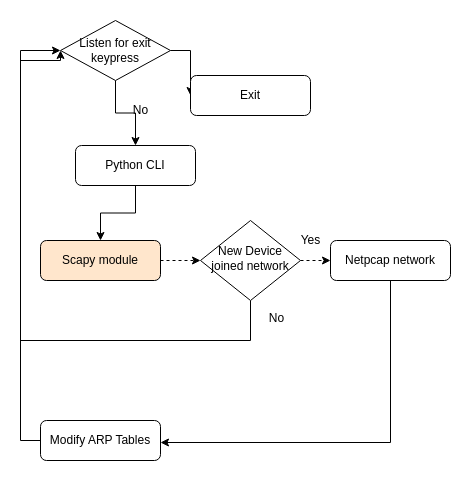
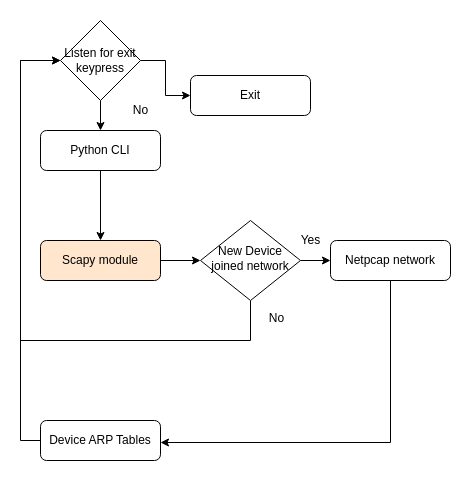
(116, 51) -> (101, 61)
(136, 166) -> (101, 151)
(177, 261) -> (177, 261)
(313, 261) -> (313, 261)
(101, 441) -> (101, 441)
